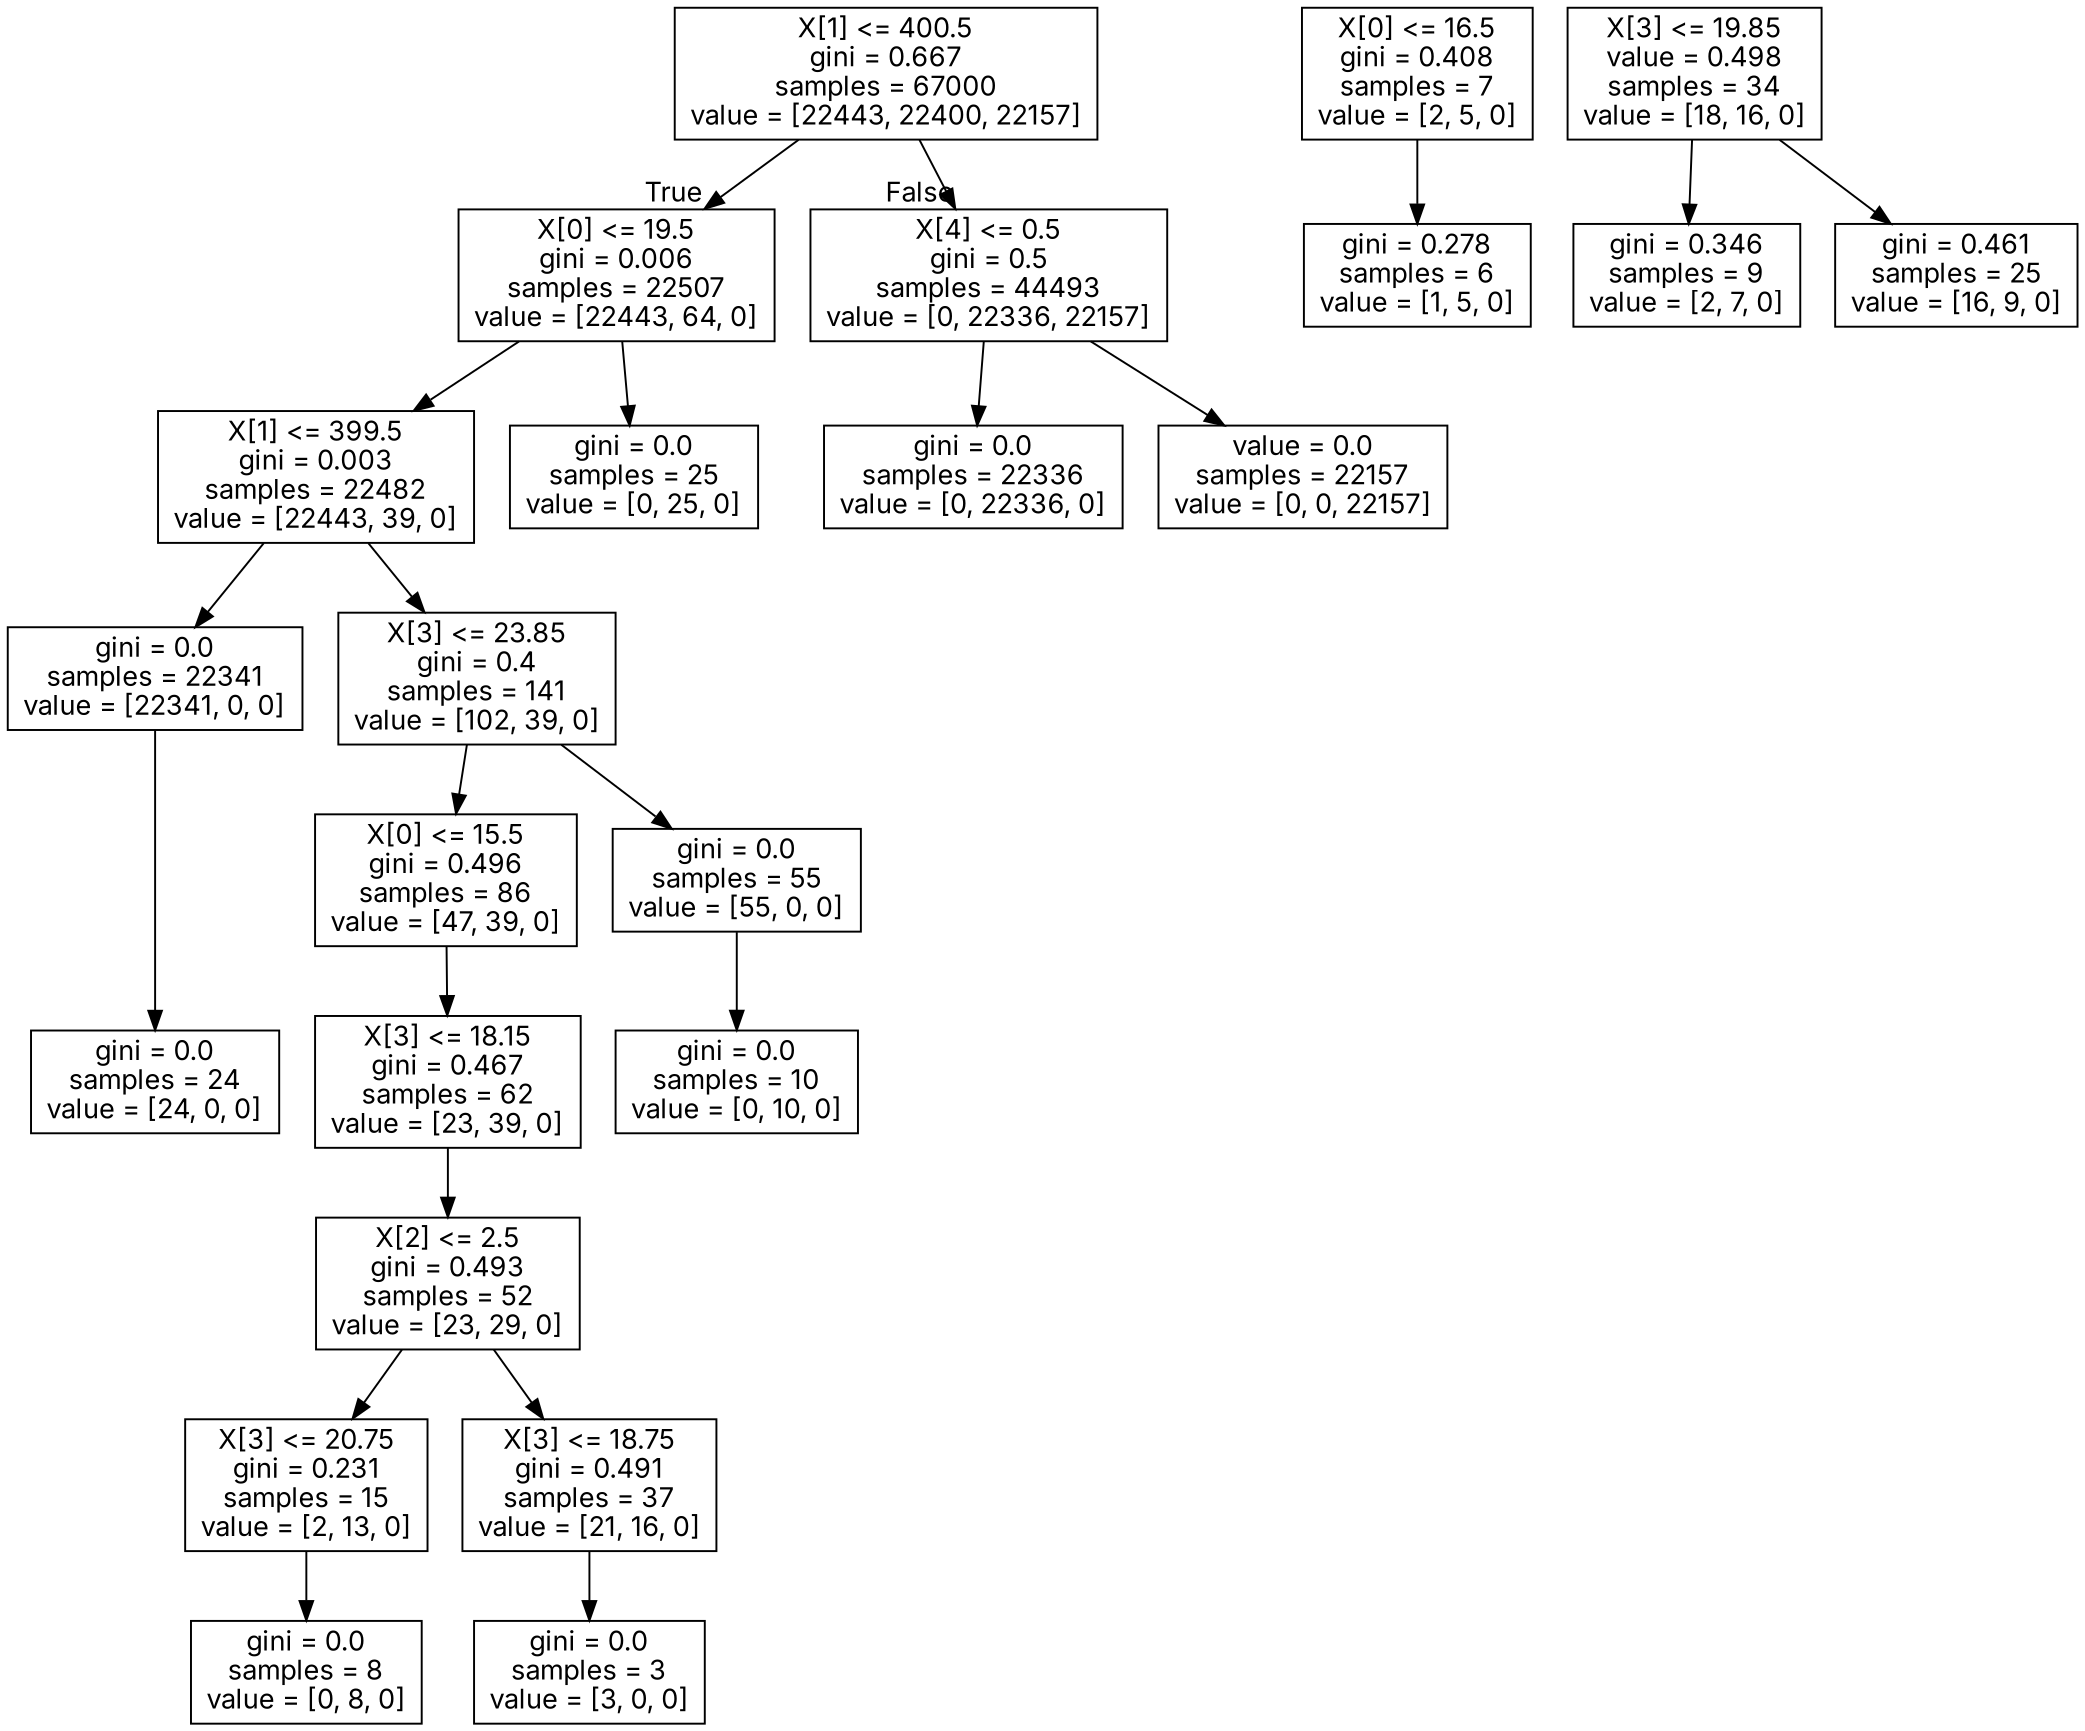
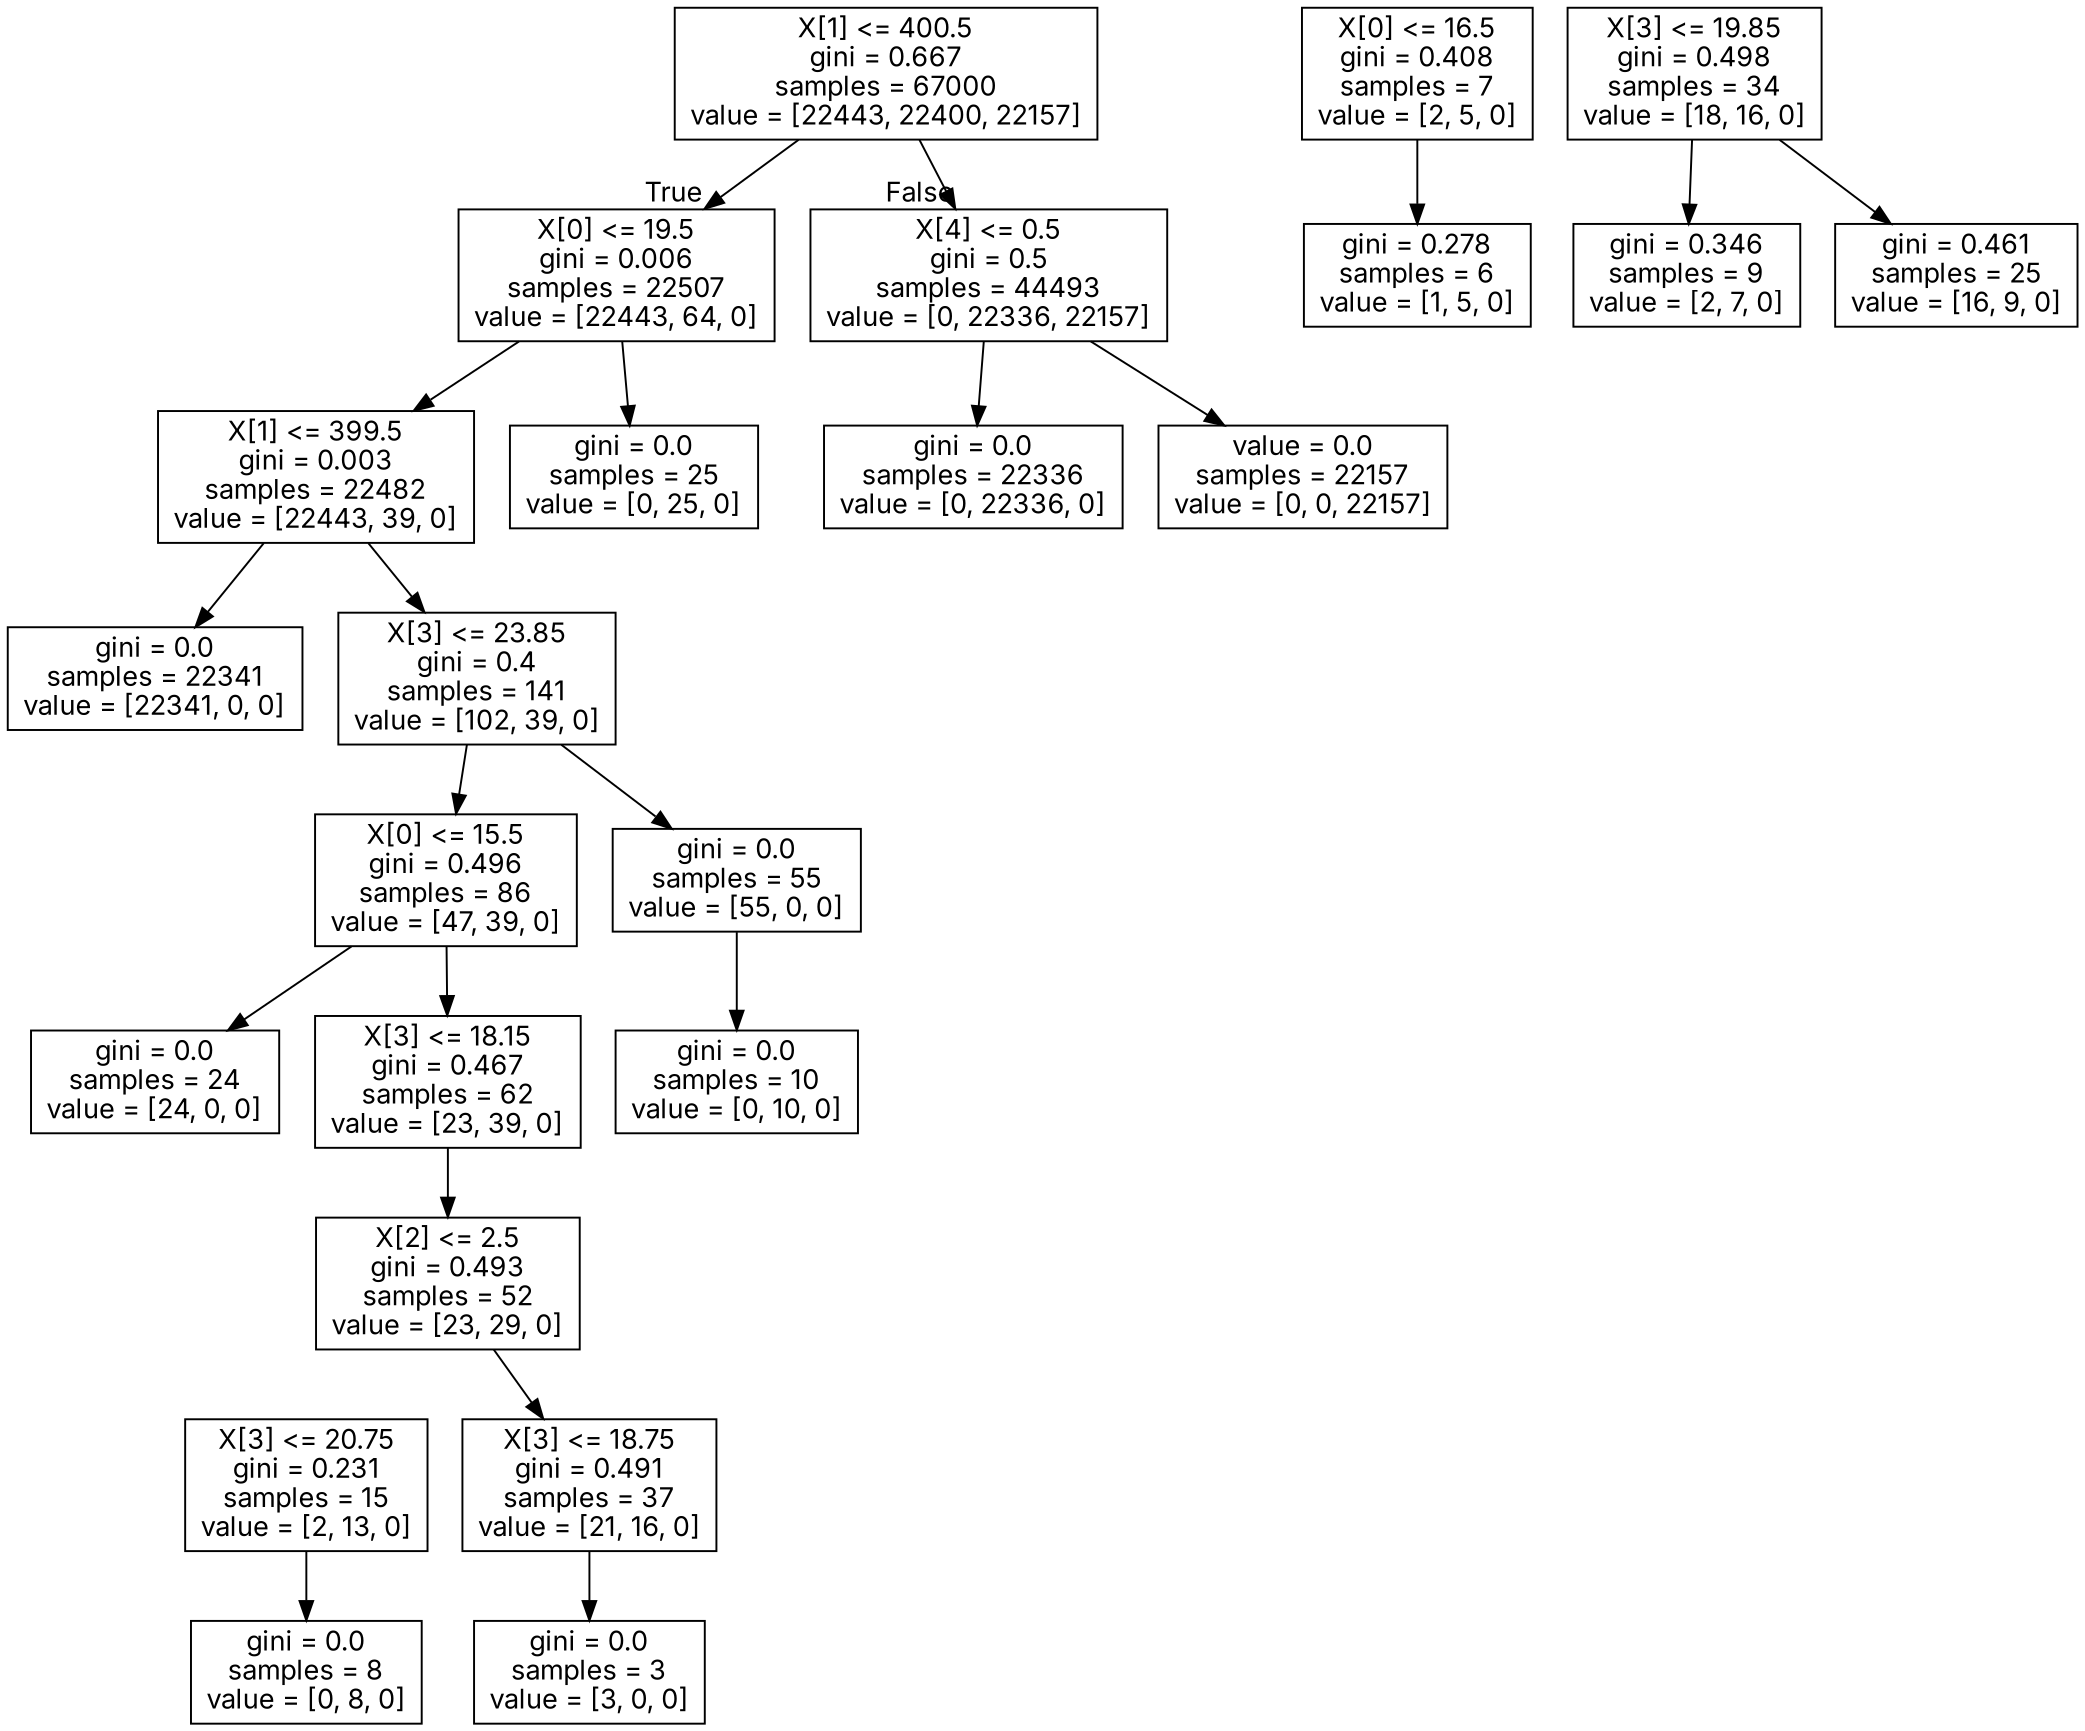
(1695, 74) -> (1695, 74)
(155, 870) -> (298, 983)
(383, 1376) -> none
